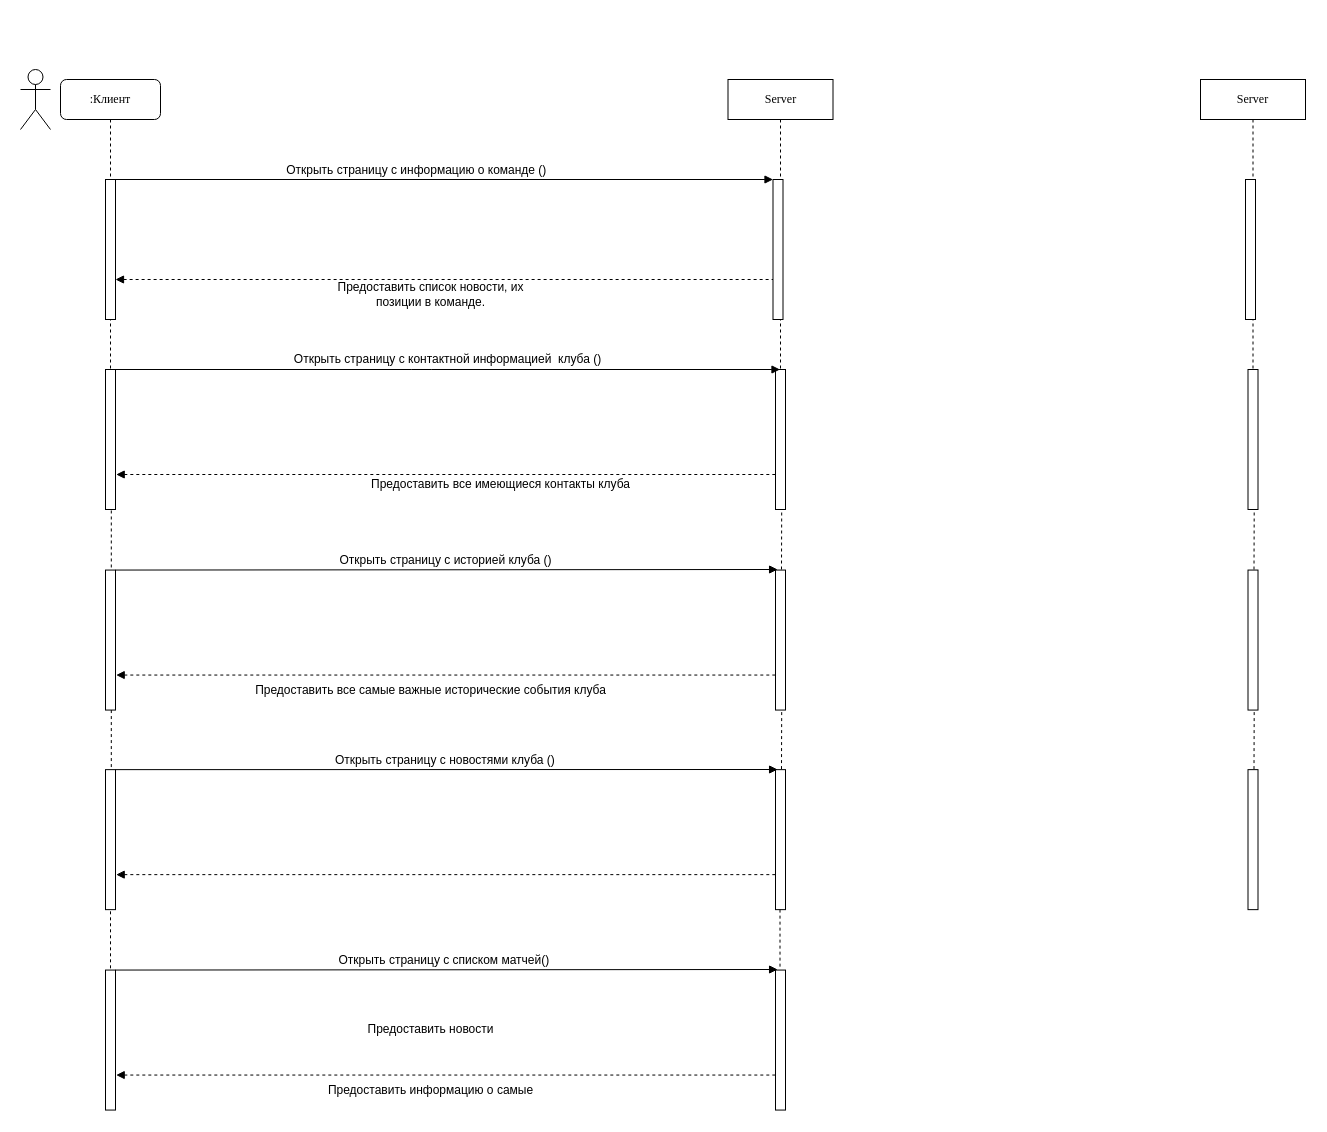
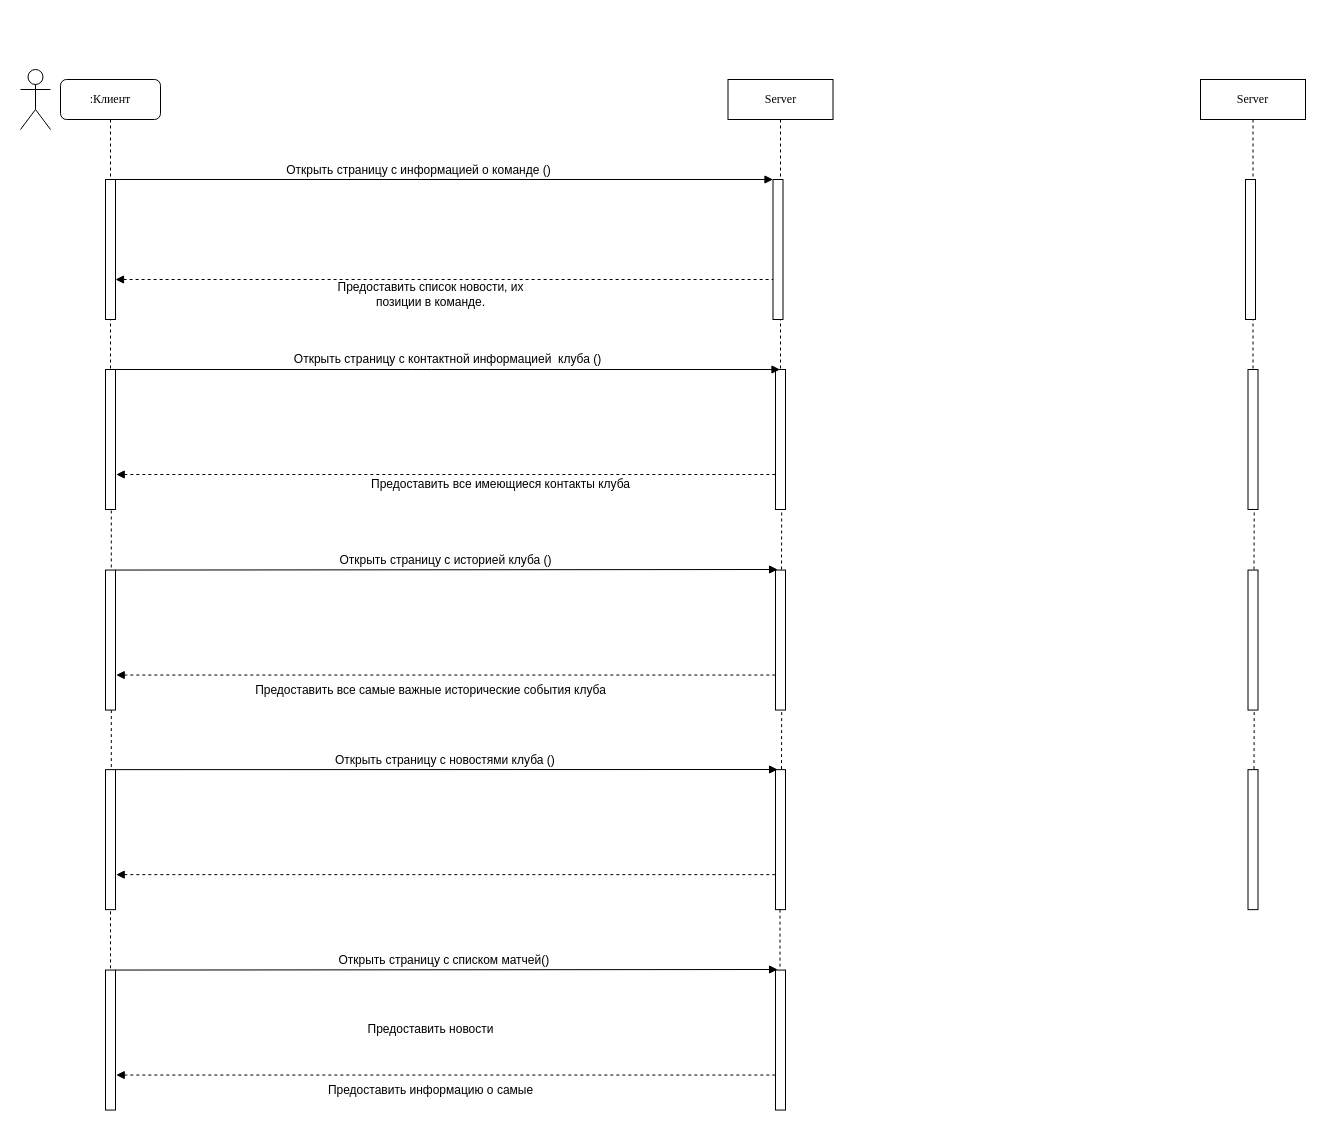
(426, 170) -> (426, 170)
